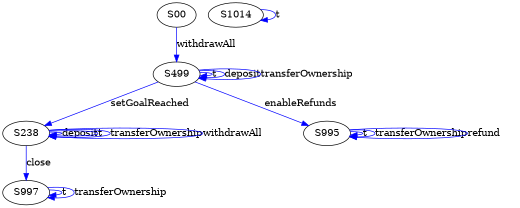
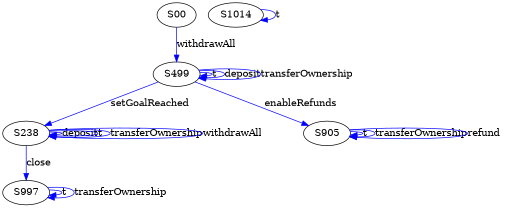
(327, 133) -> (327, 133)
